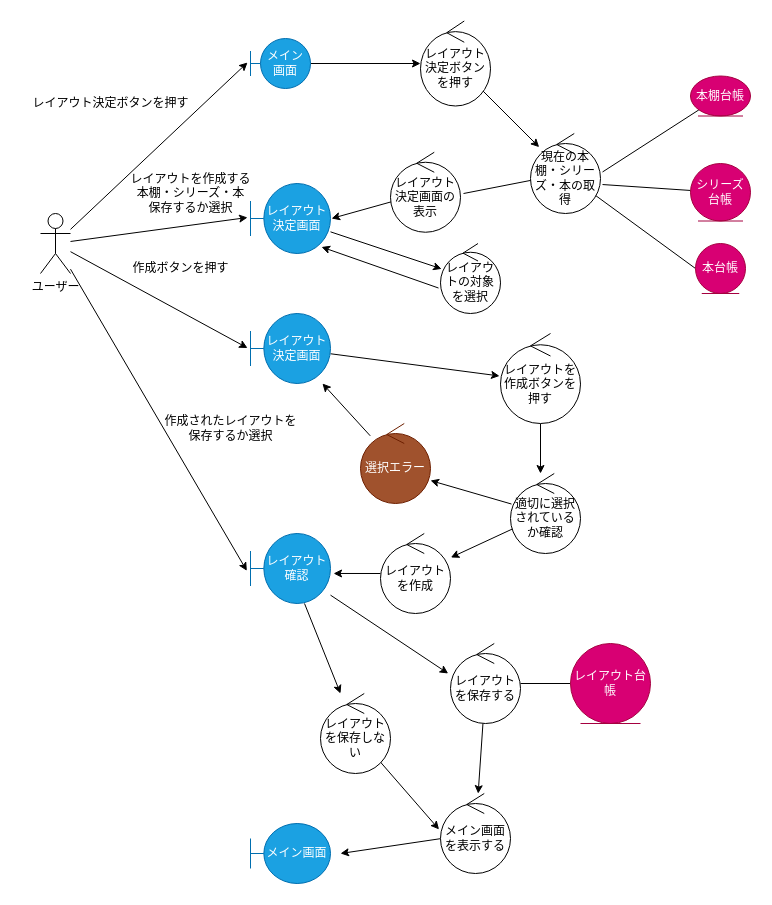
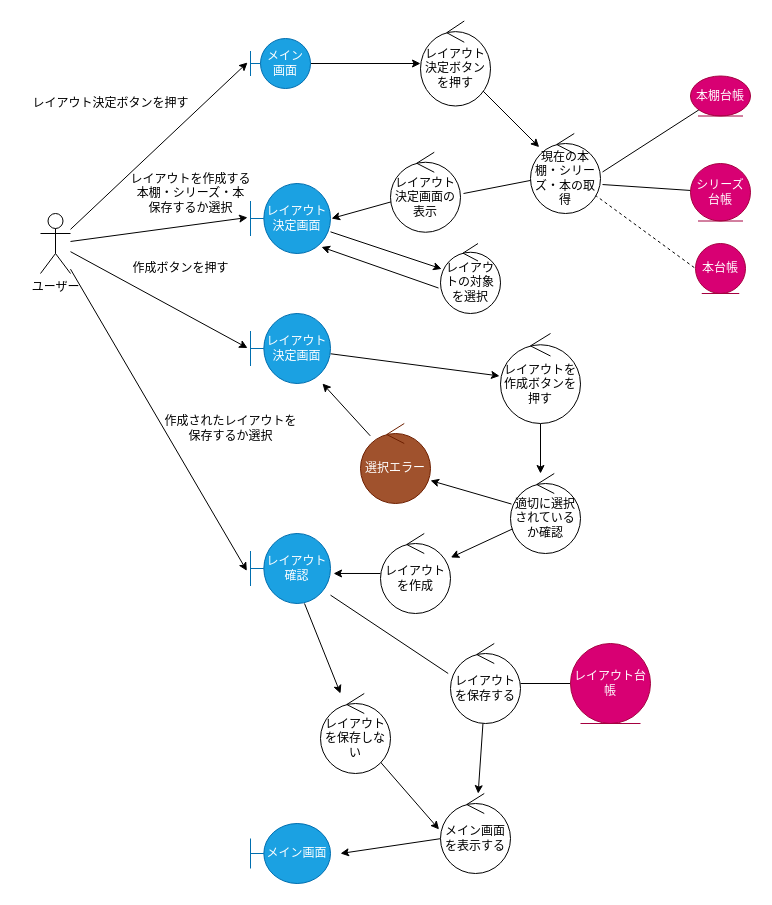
(645, 232) -> (645, 232)
(441, 669) -> (443, 670)
